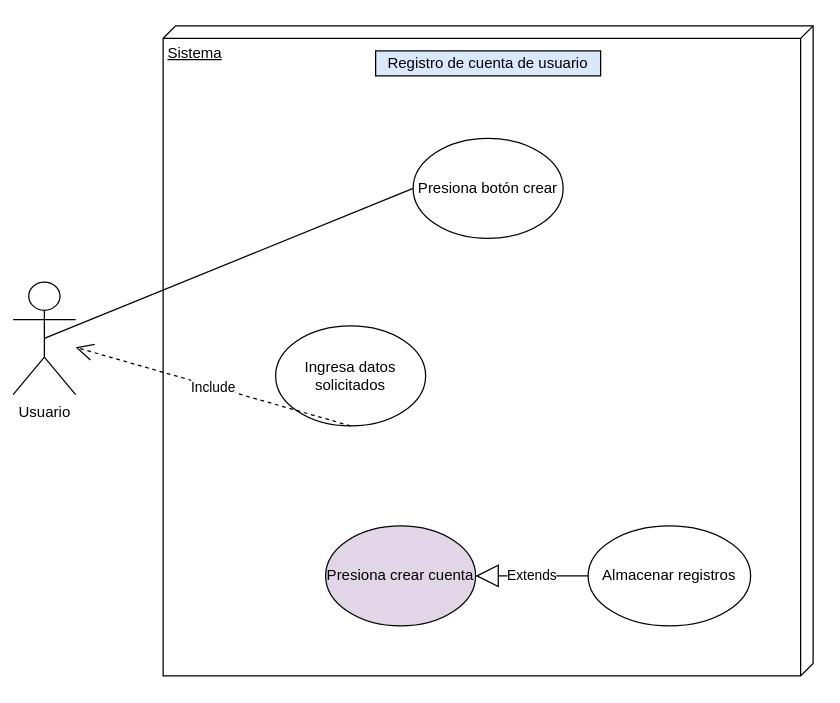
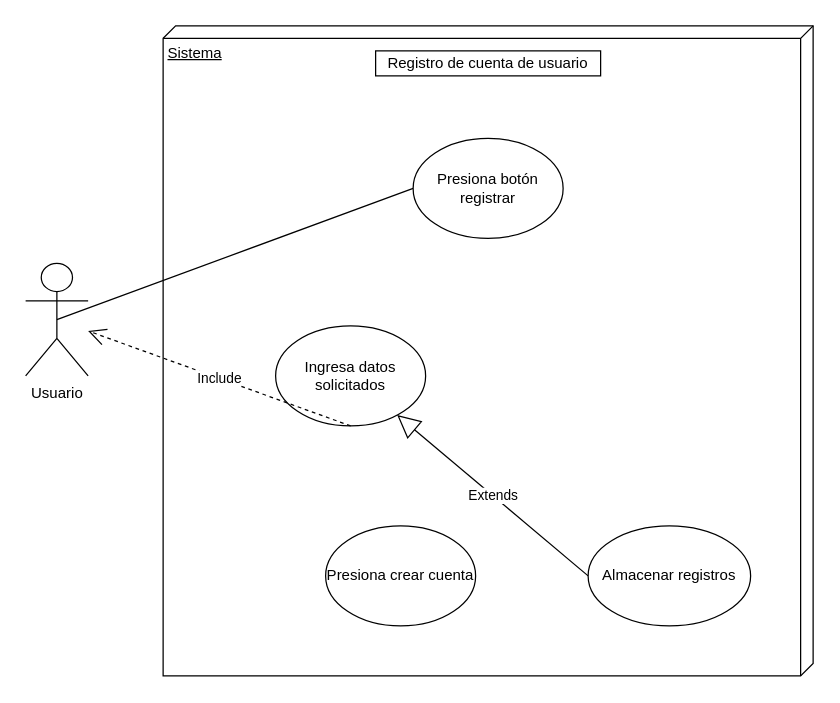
(488, 63) -> (488, 63)
(488, 188) -> (488, 188)
(44, 338) -> (57, 319)
(401, 576) -> (401, 576)
(544, 576) -> (501, 503)
